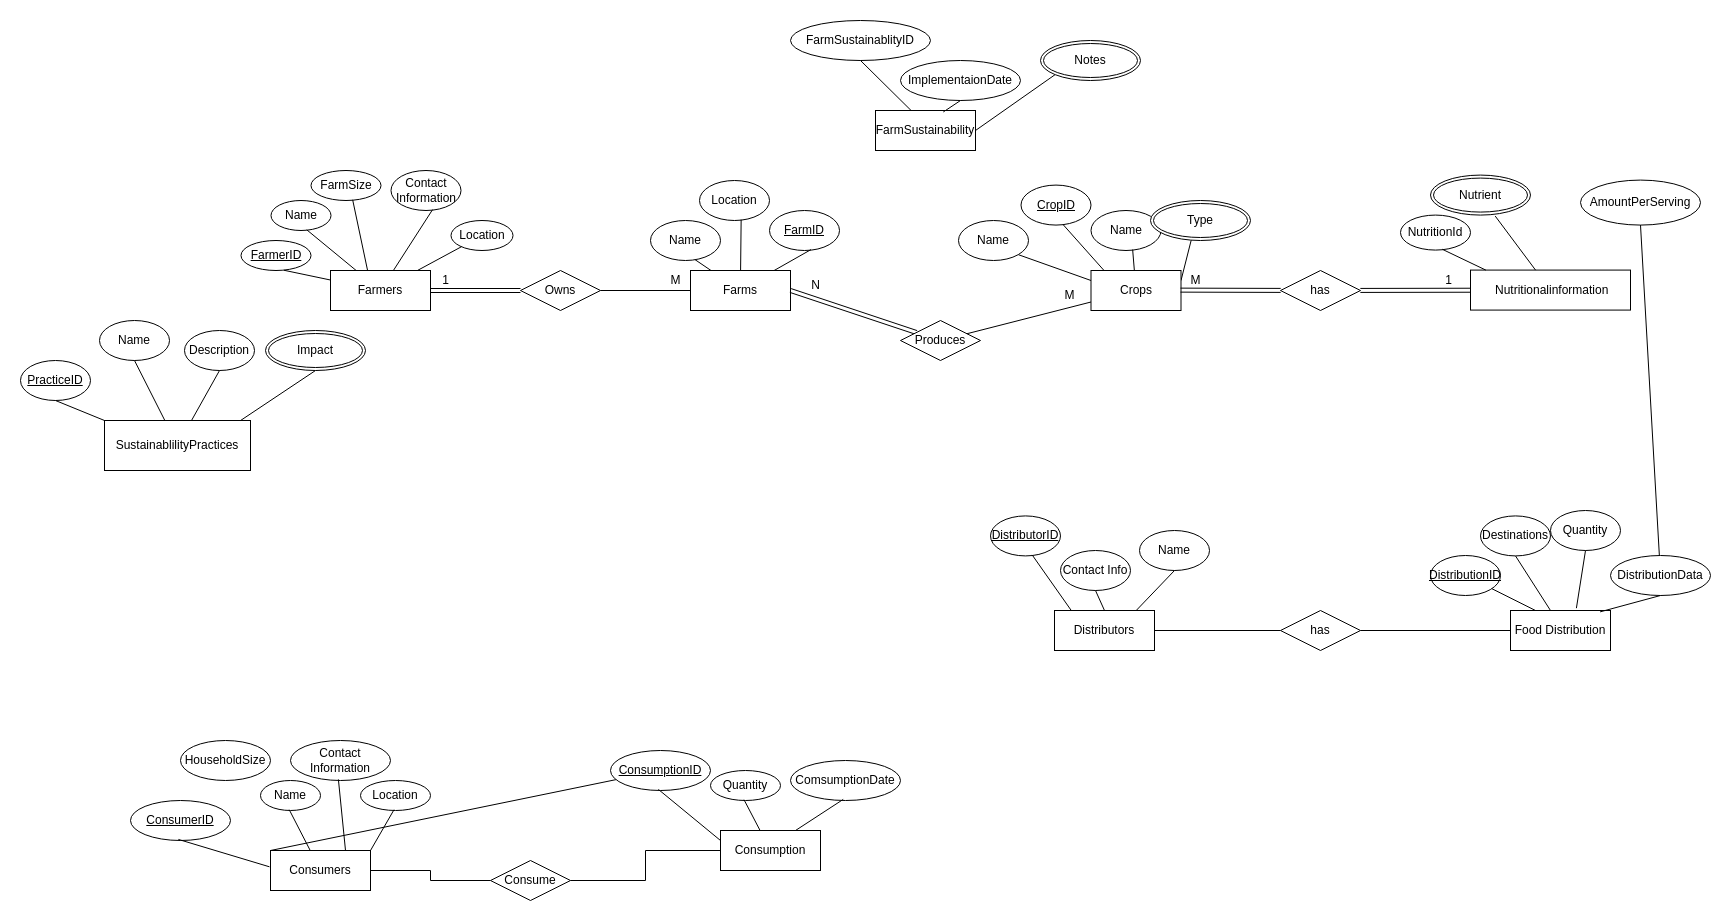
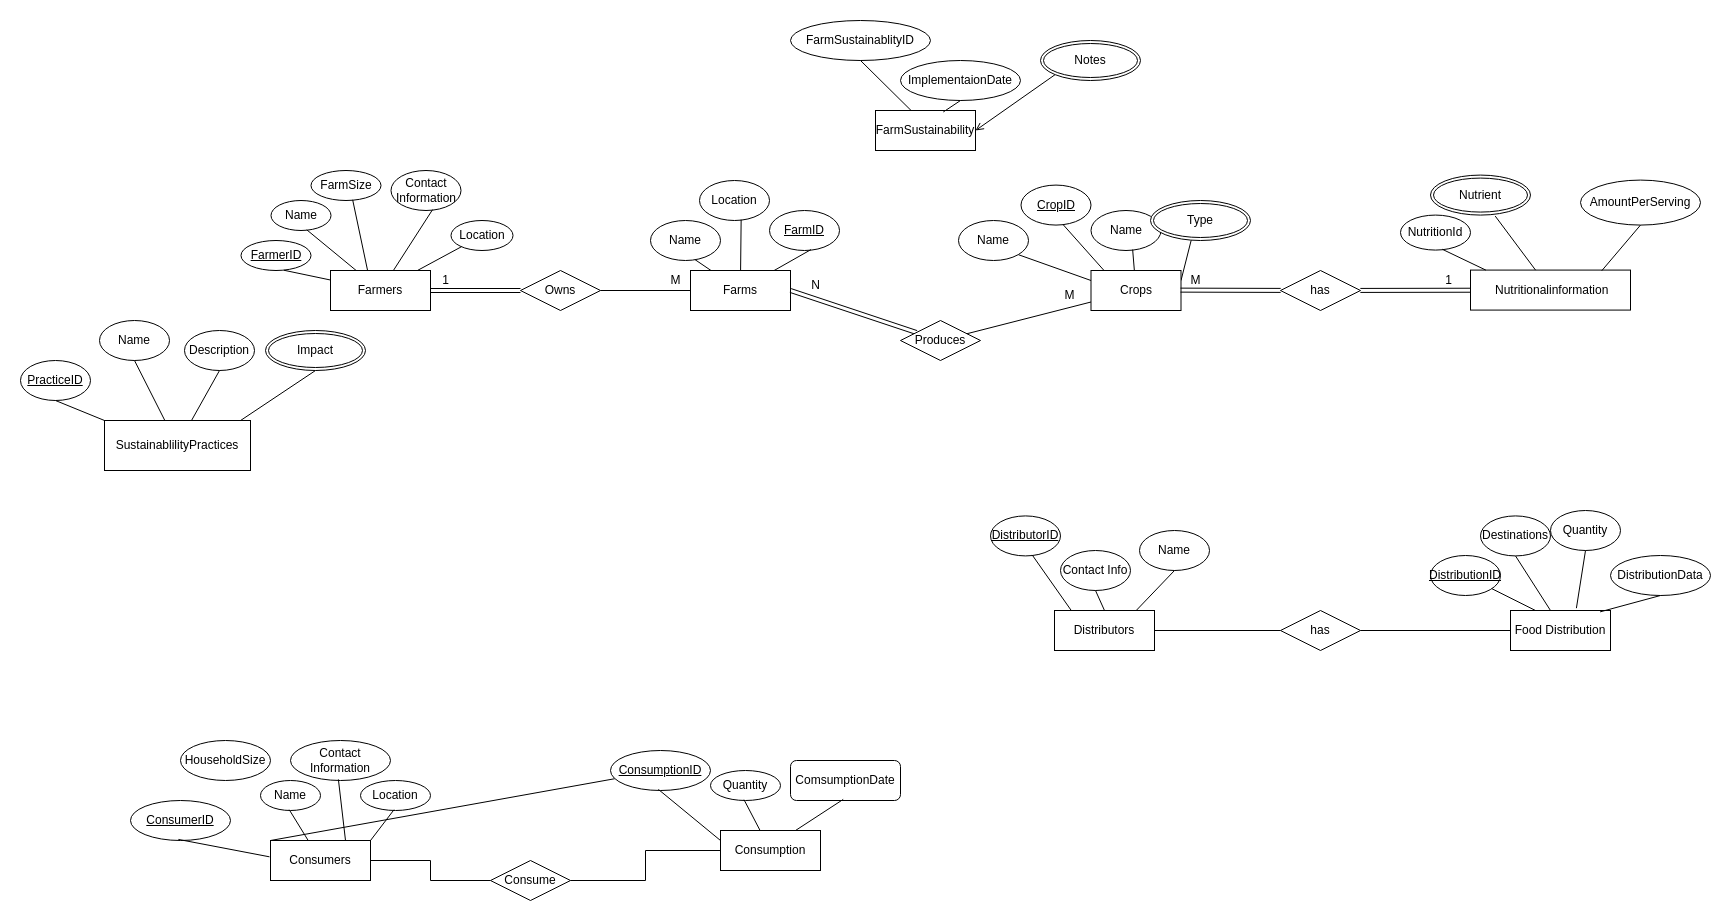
(979, 128) -> (980, 127)
(1650, 390) -> (1621, 248)
(846, 781) -> (846, 781)
(321, 871) -> (321, 861)
